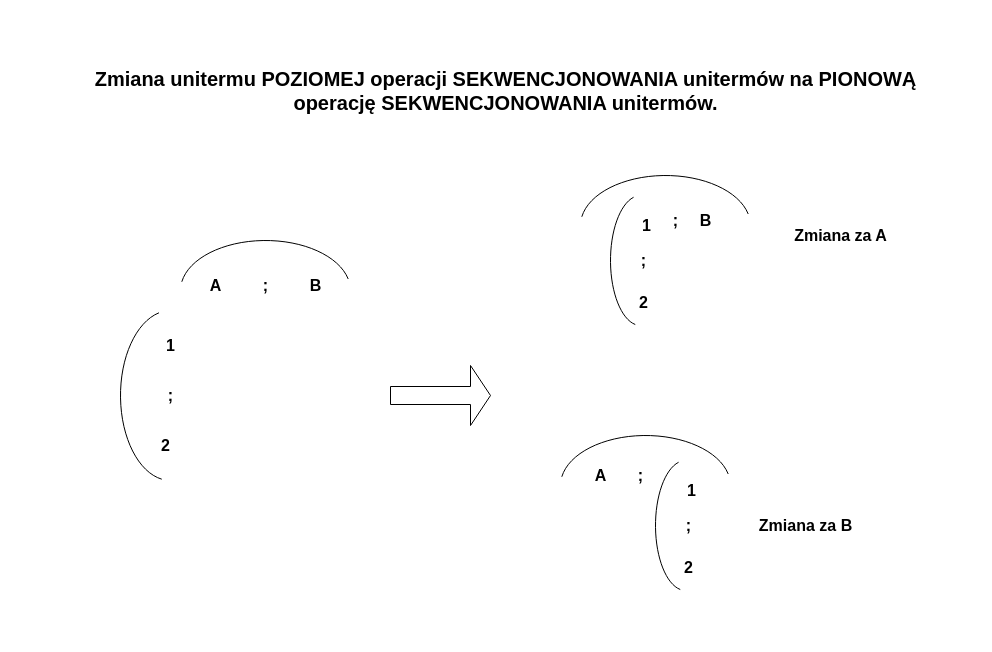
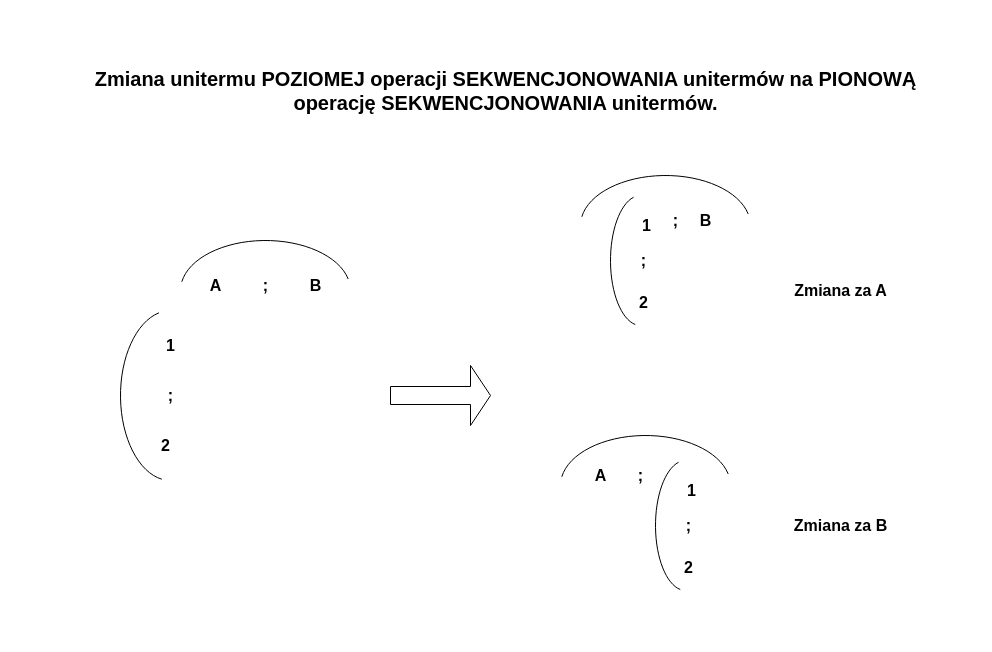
(841, 236) -> (841, 291)
(806, 526) -> (841, 526)
